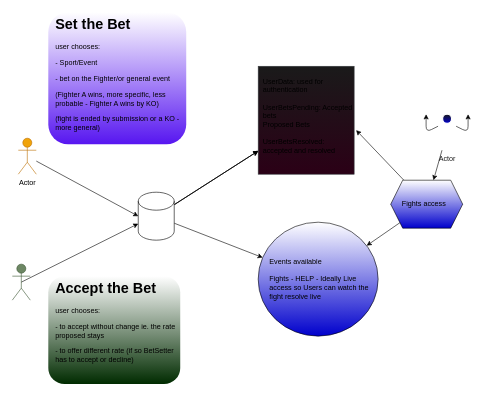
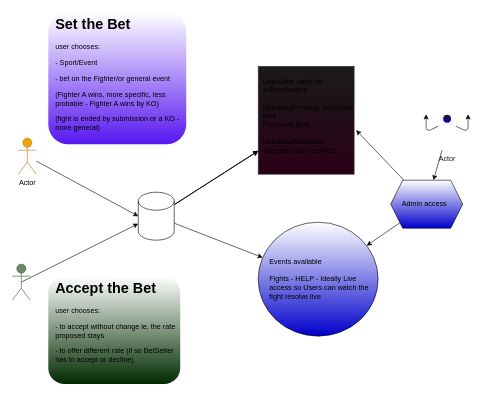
(427, 204) -> (425, 204)
